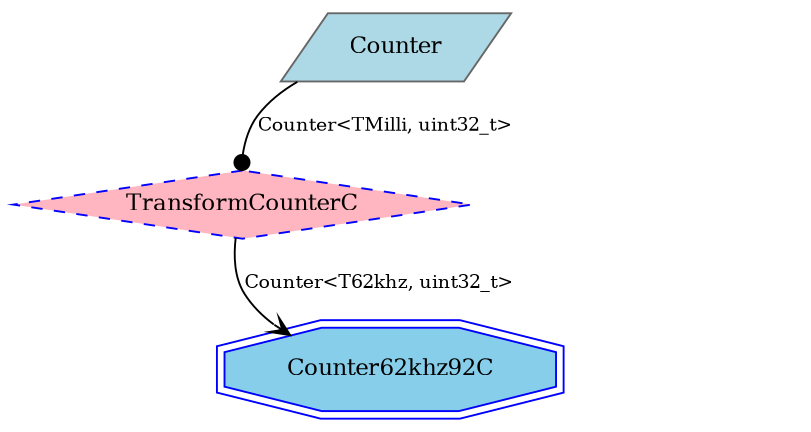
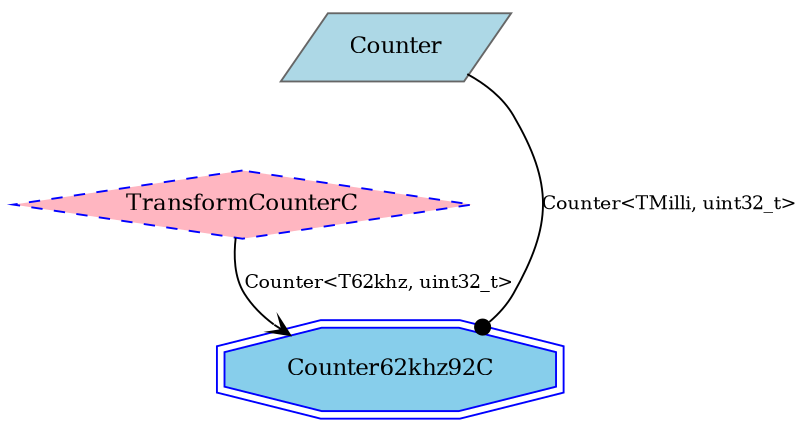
(261, 112) -> (542, 192)
